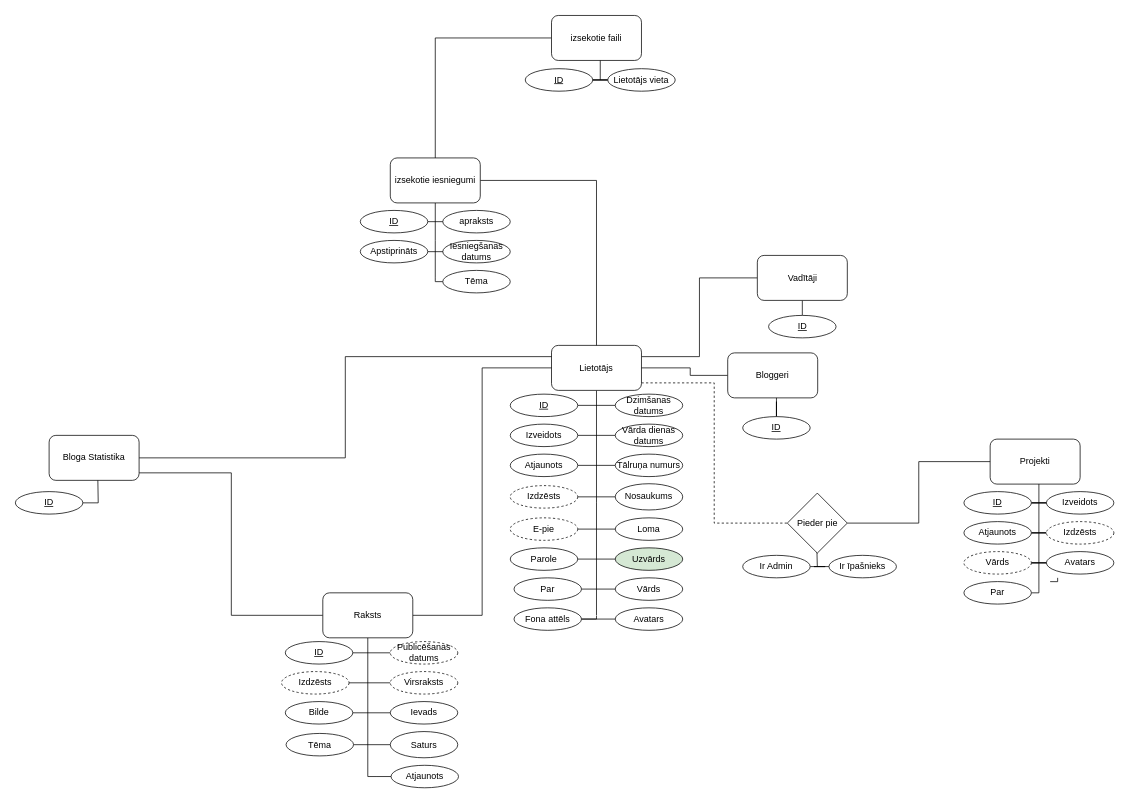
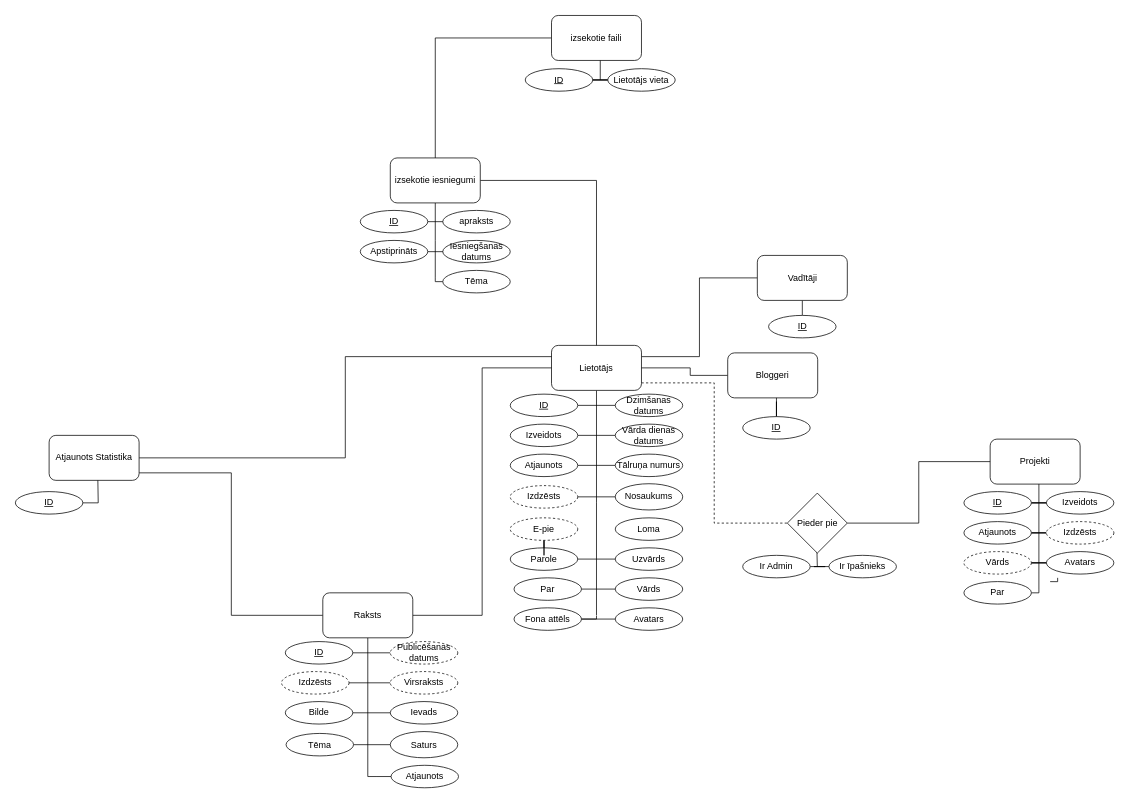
(94, 458) -> (94, 458)
(594, 529) -> (544, 555)
(649, 559) -> (649, 559)
